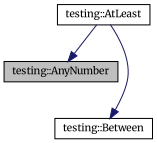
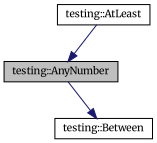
(128, 66) -> (79, 96)
